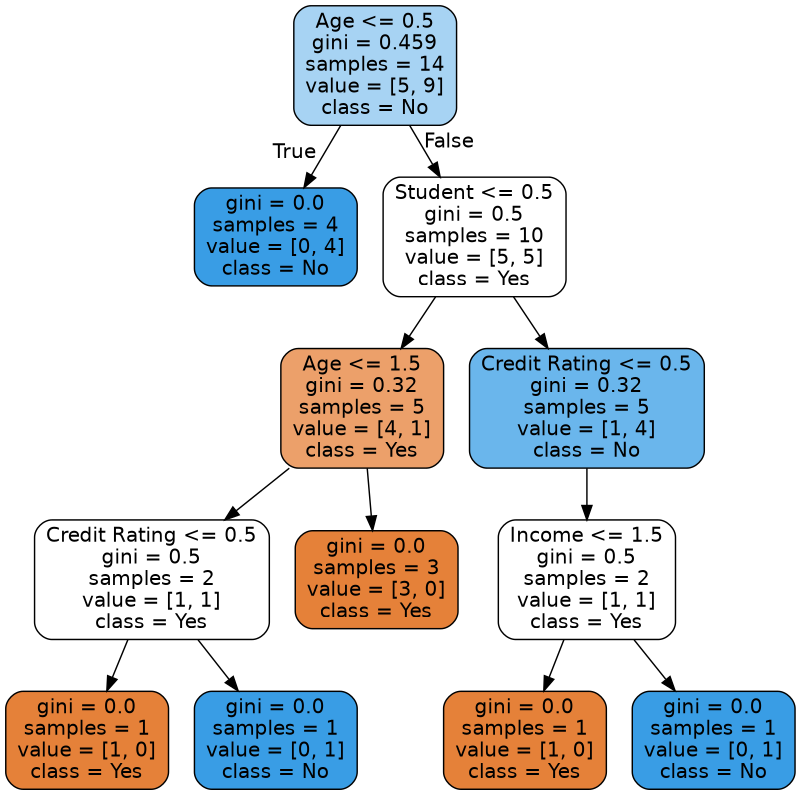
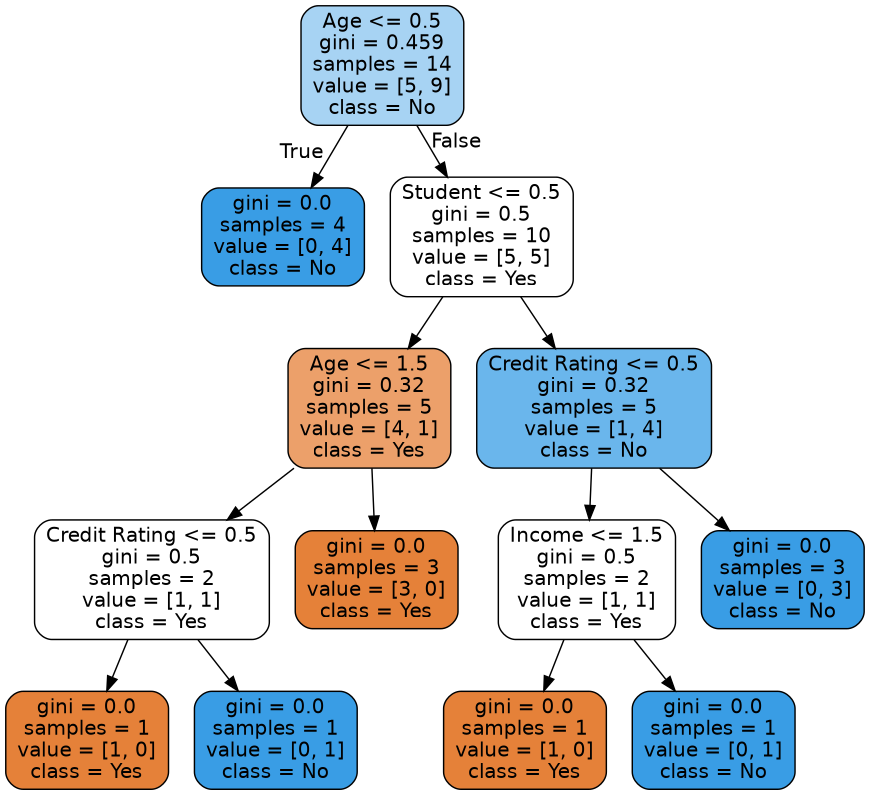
none -> (783, 580)
